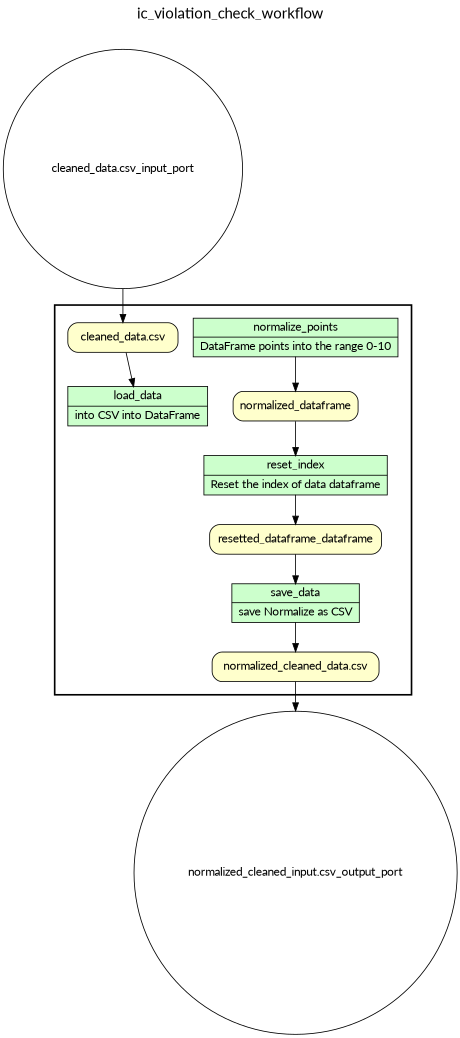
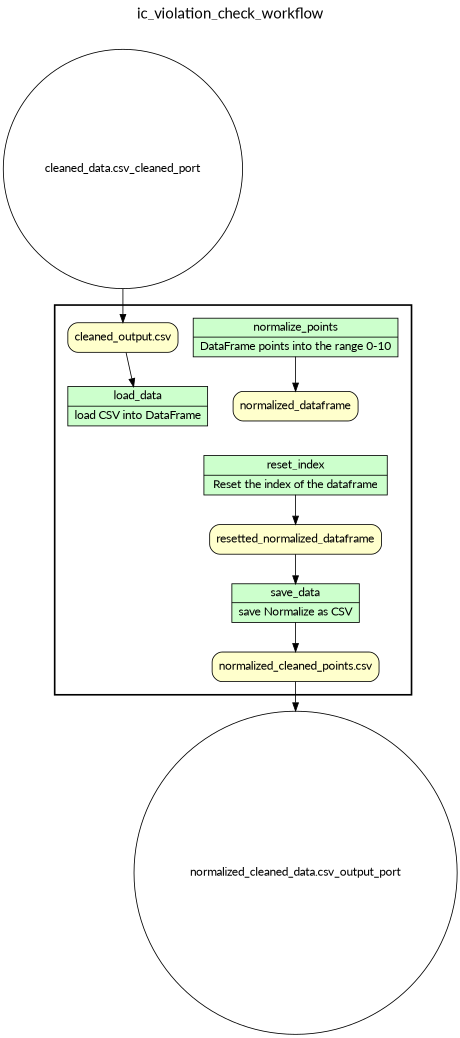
(123, 169) -> (123, 169)
(123, 338) -> (123, 338)
(138, 416) -> (138, 416)
(296, 434) -> none
(296, 485) -> (296, 485)
(296, 539) -> (296, 539)
(296, 667) -> (296, 667)
(296, 873) -> (296, 873)
